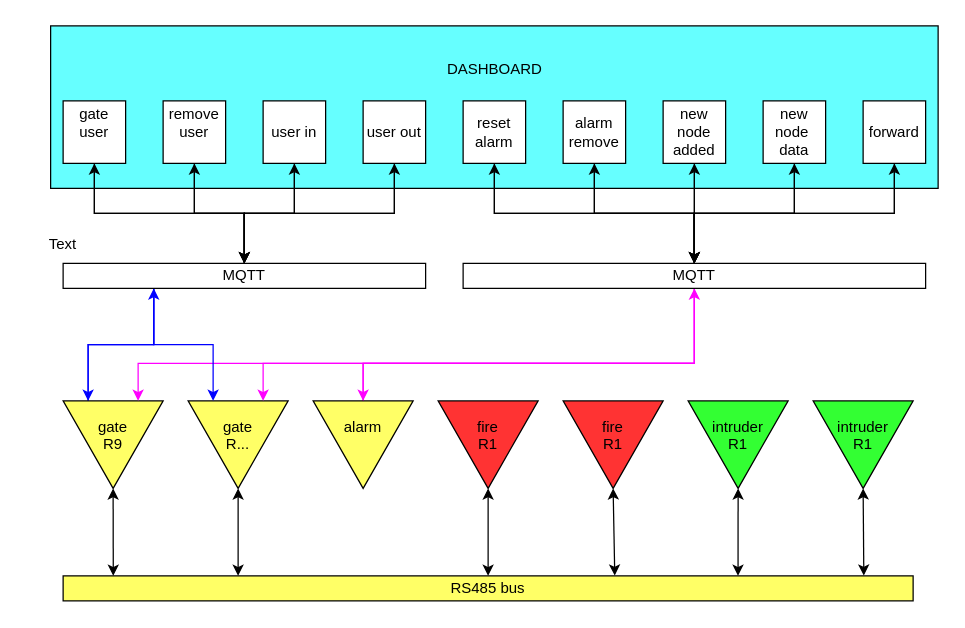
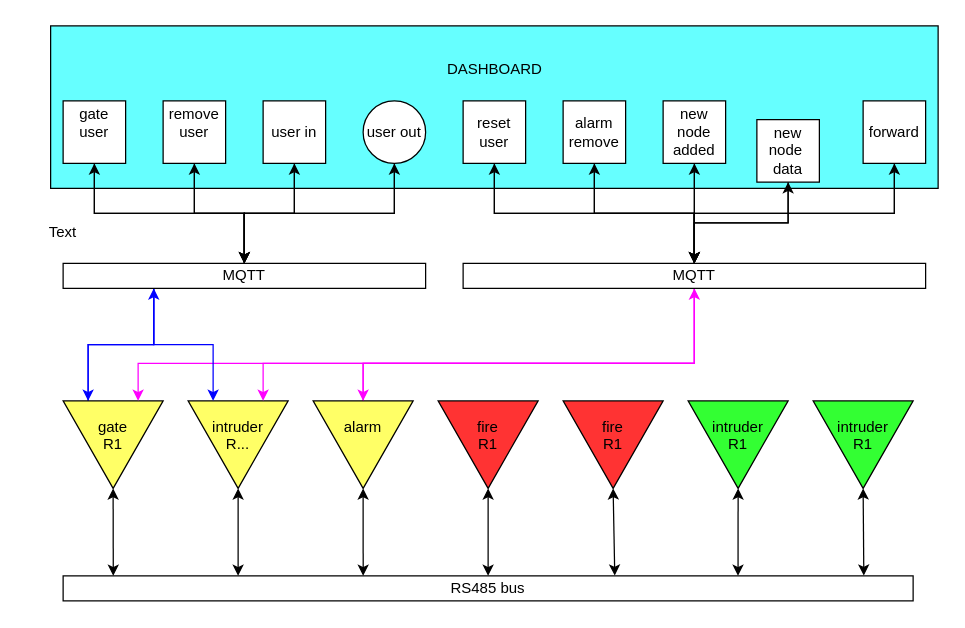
(394, 132) -> (394, 132)
(494, 132) -> (494, 132)
(794, 132) -> (788, 151)
(63, 244) -> (63, 232)
(113, 444) -> (113, 444)
(238, 444) -> (238, 444)
none -> (363, 531)
(488, 588) -> (488, 588)
